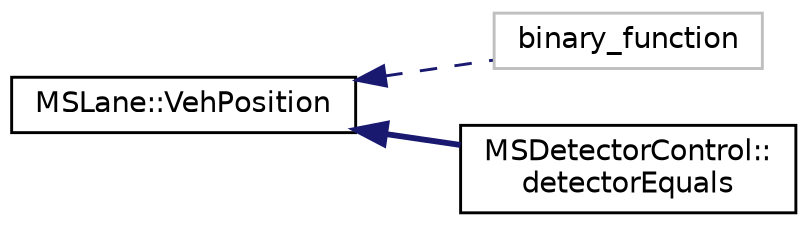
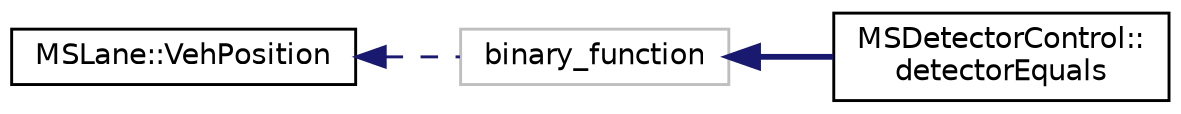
(423, 140) -> (796, 57)
